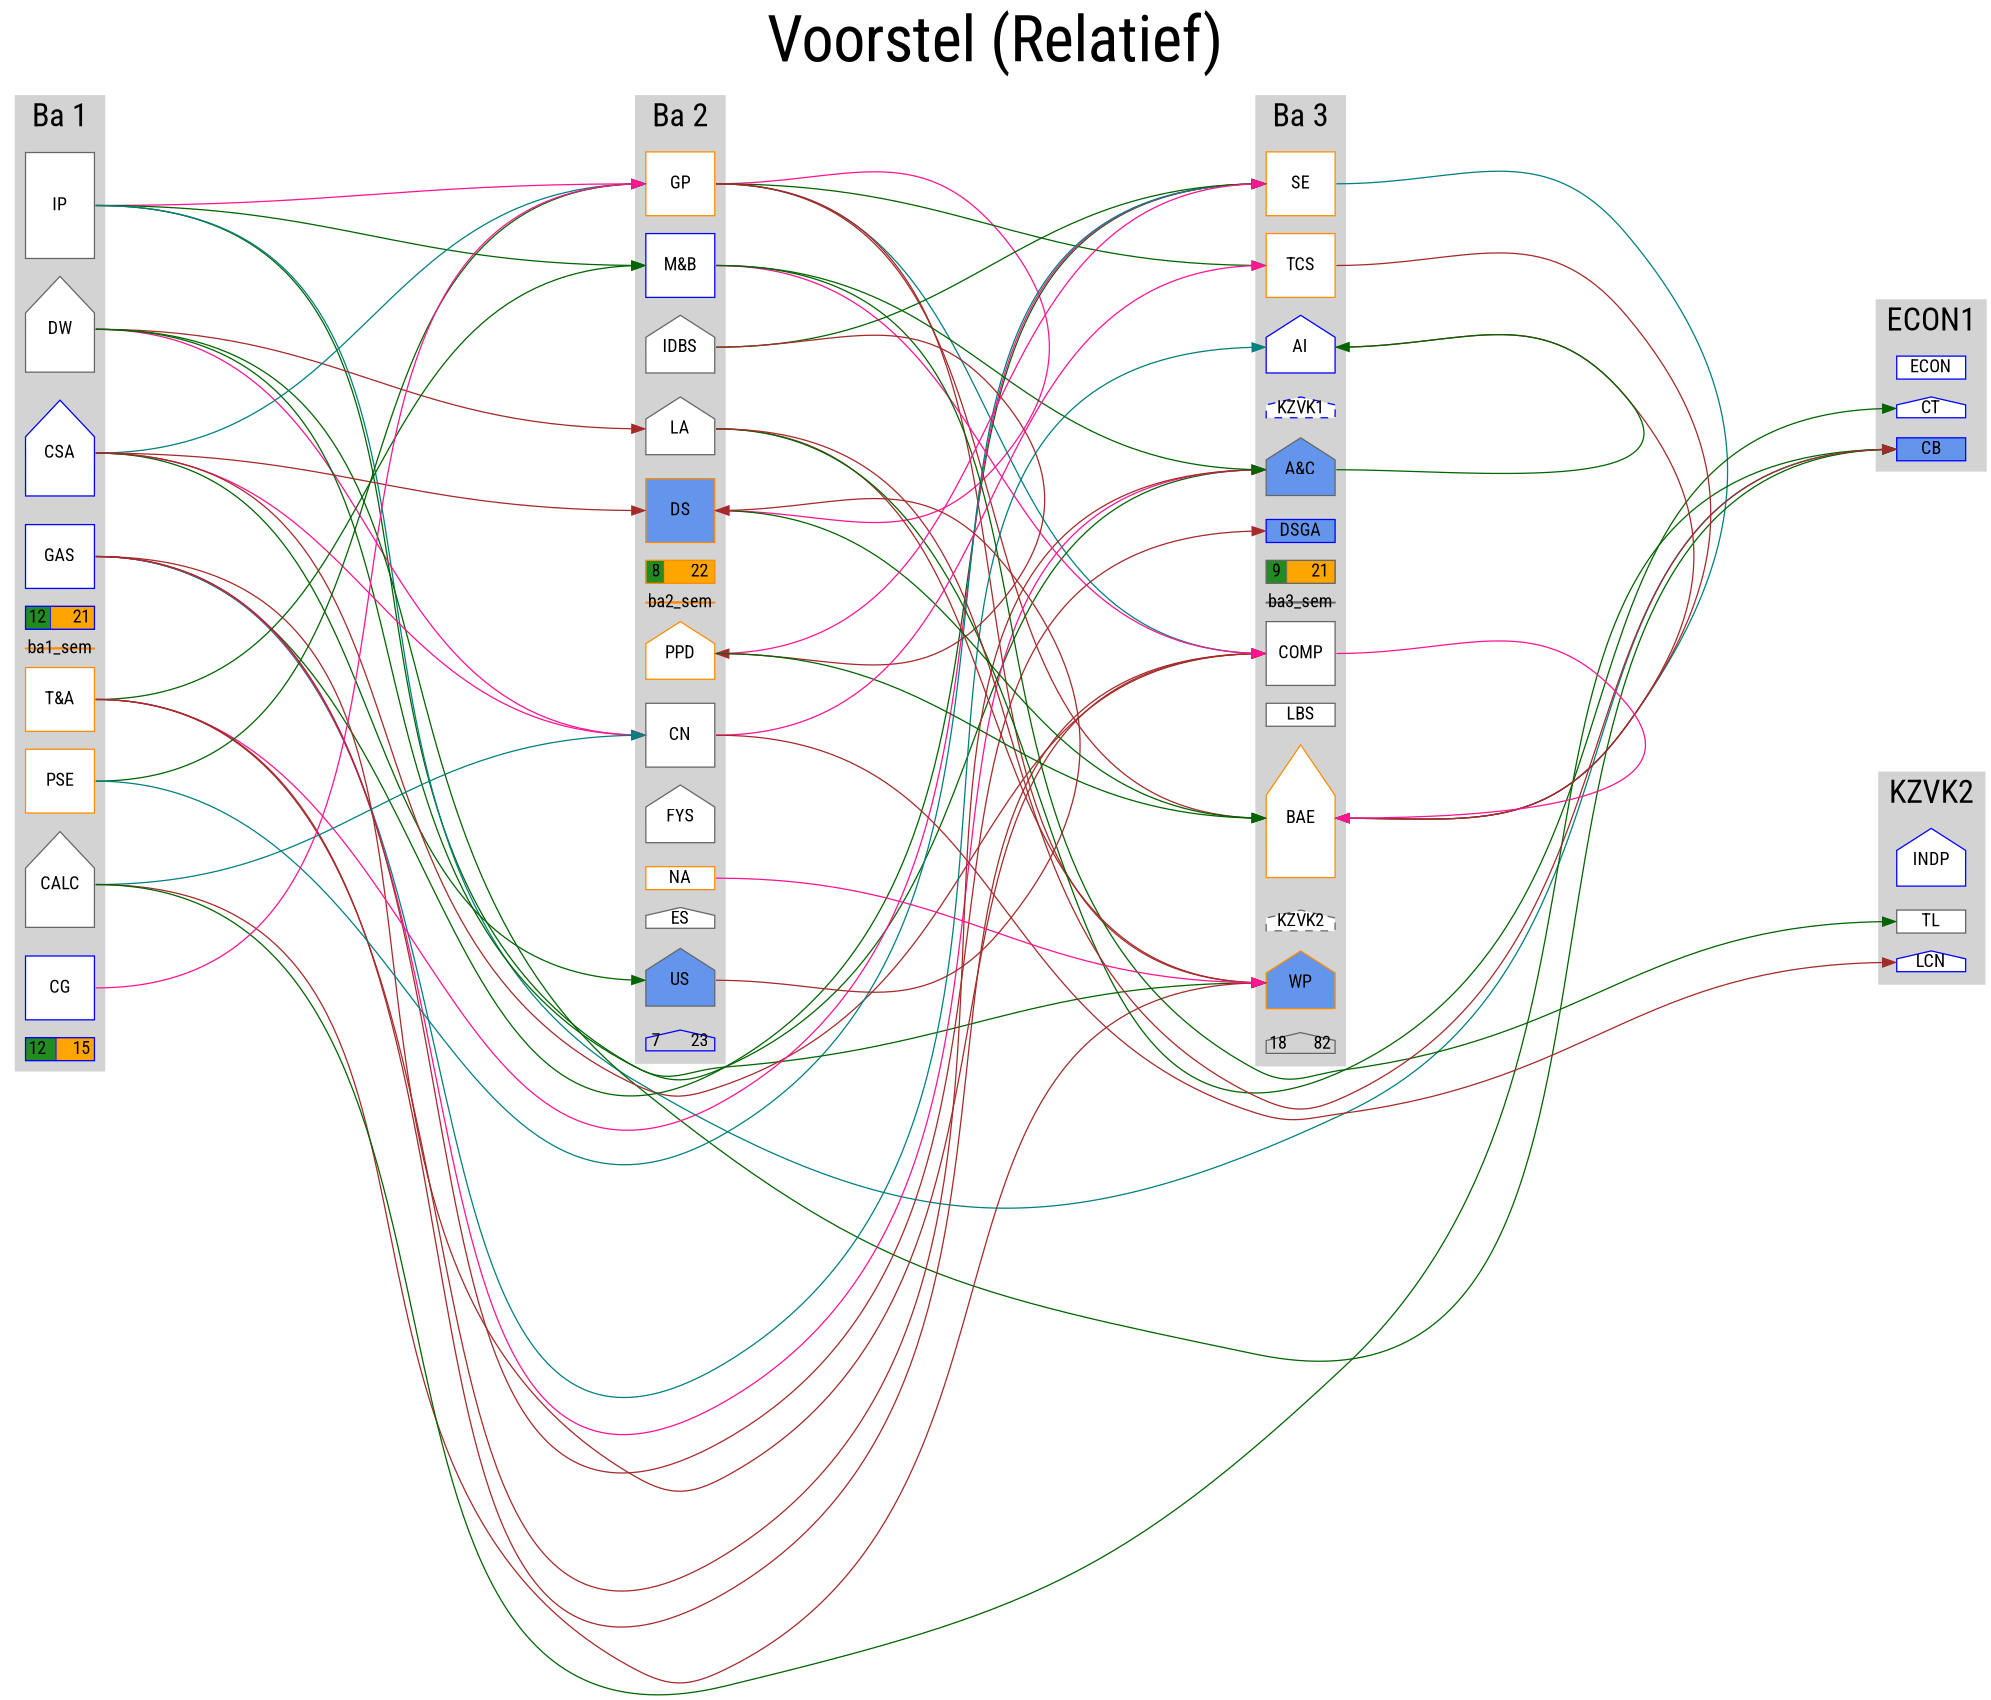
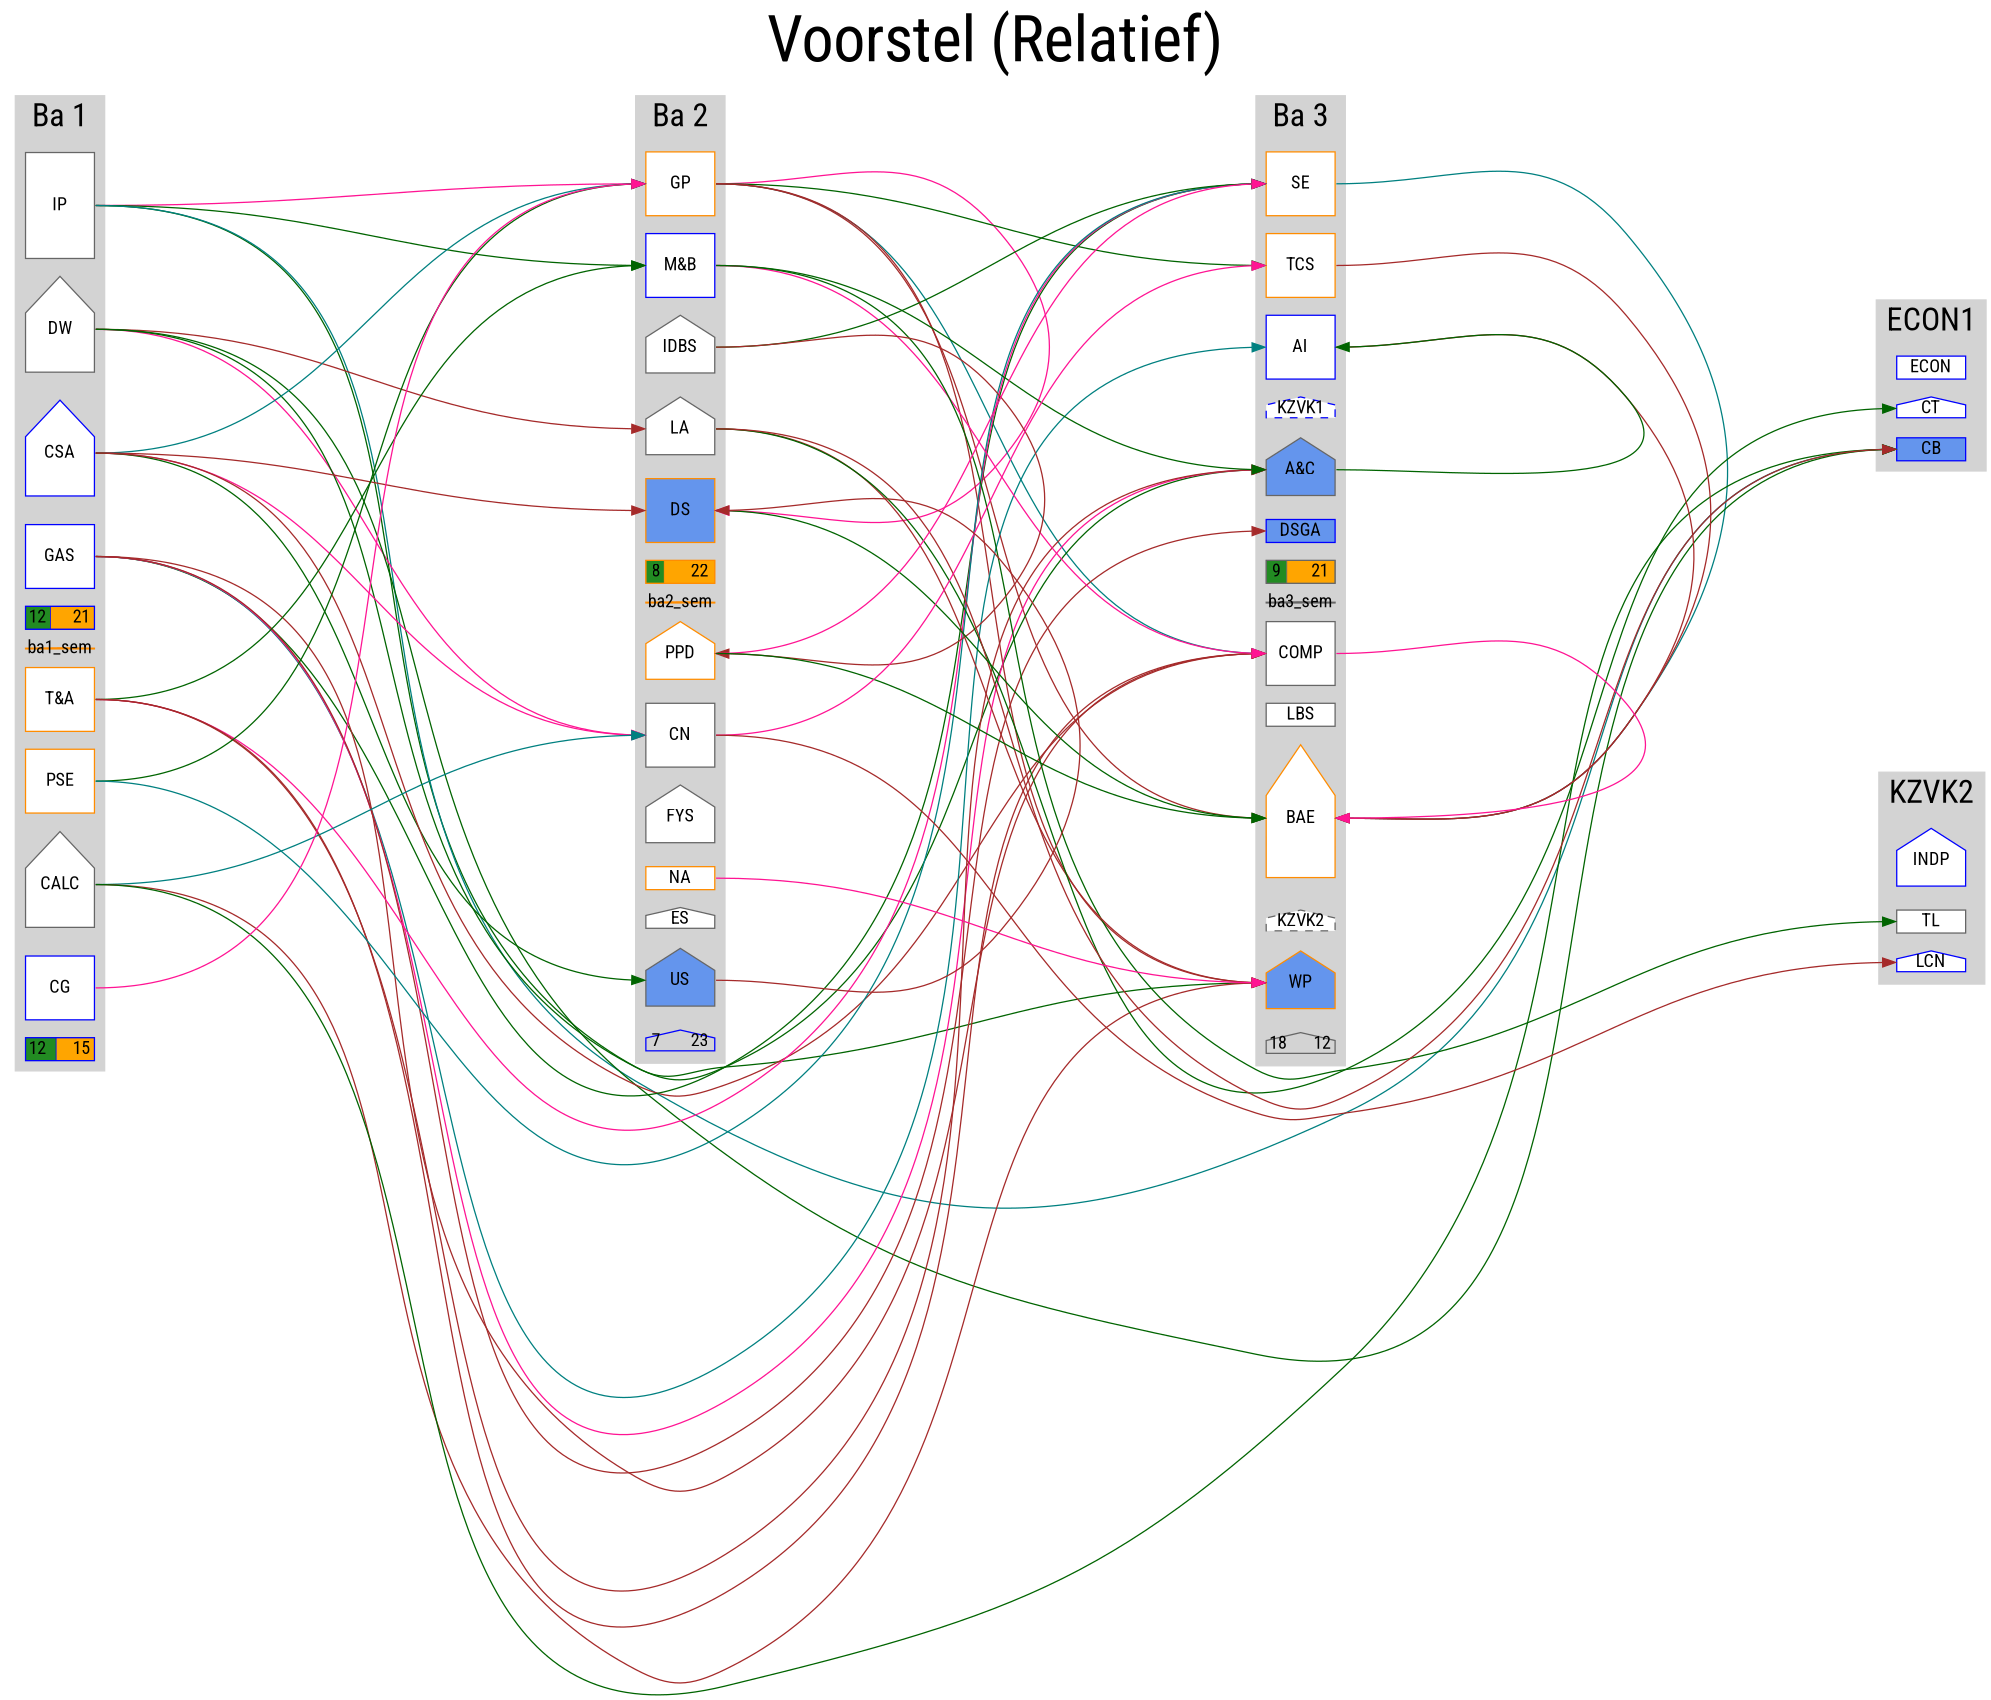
(1301, 347) -> (1301, 347)
(1301, 1044) -> (1301, 1044)
